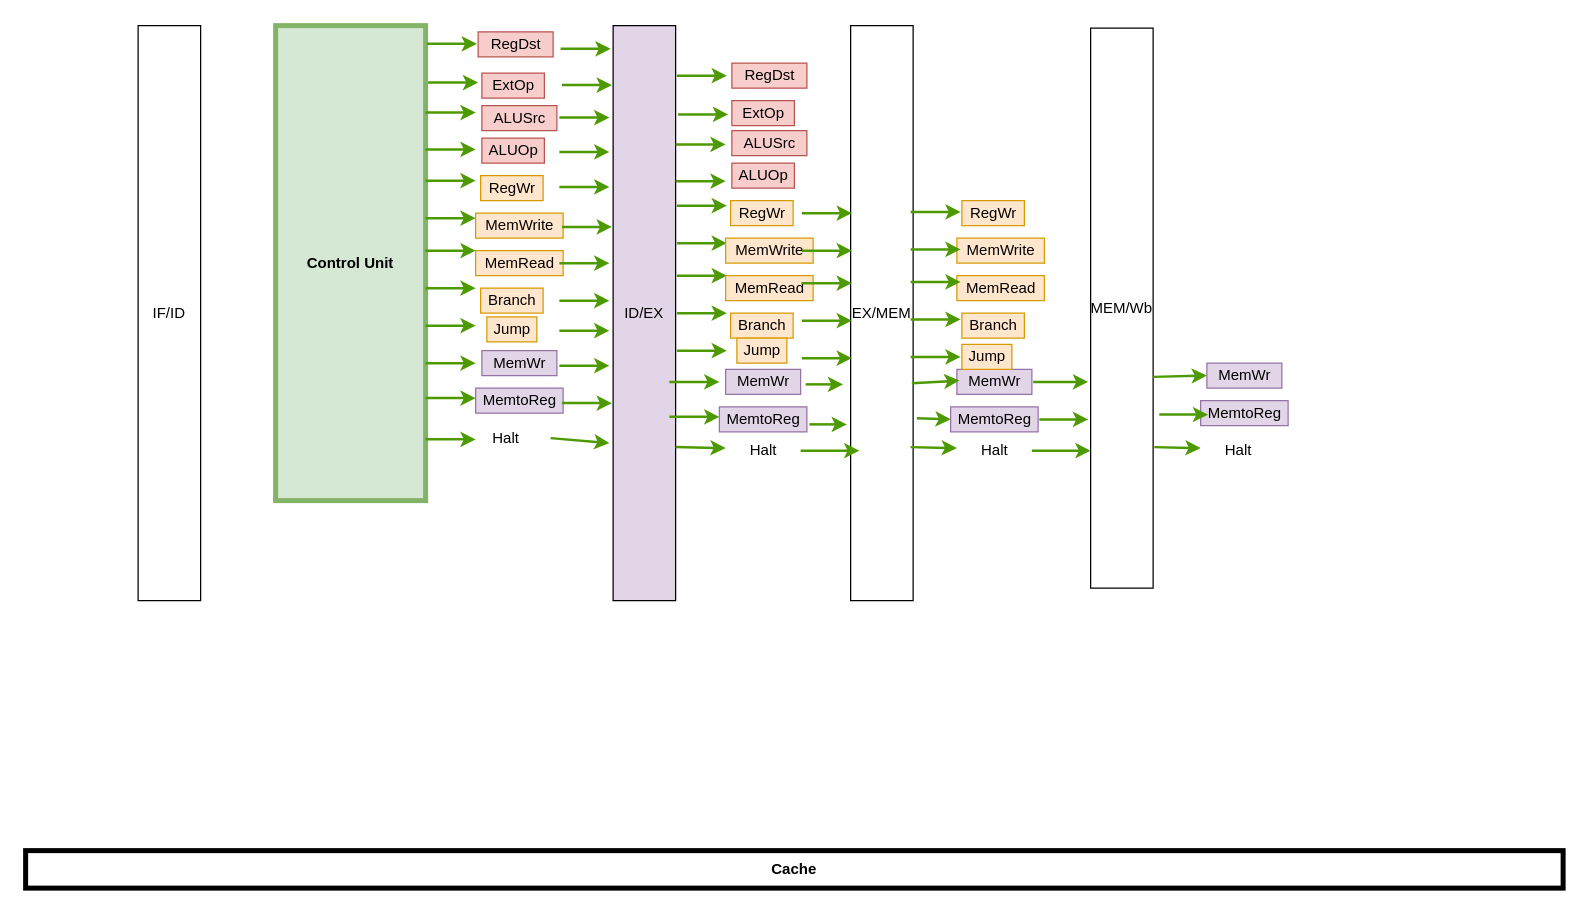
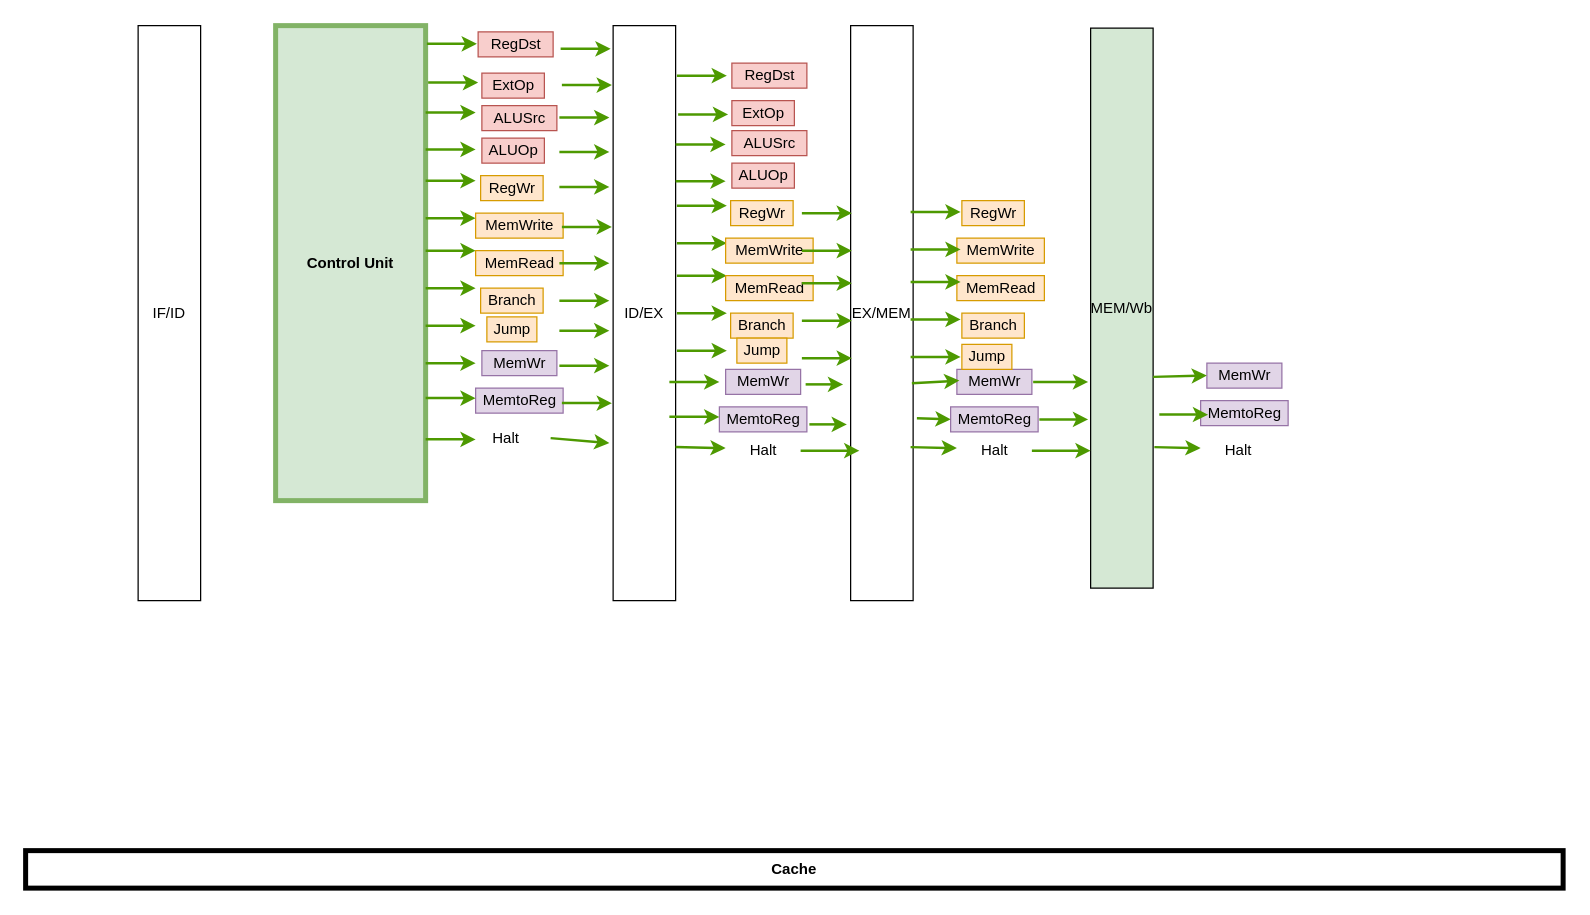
(1122, 308) -> (1122, 308)
(644, 313) -> (644, 313)
